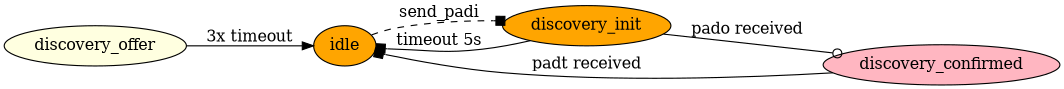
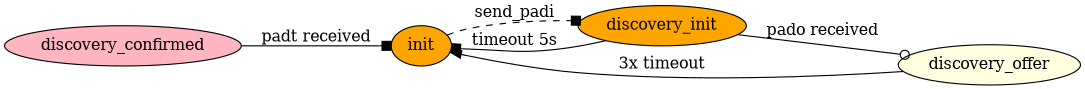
(748, 44) -> (819, 44)
(345, 46) -> (421, 46)
